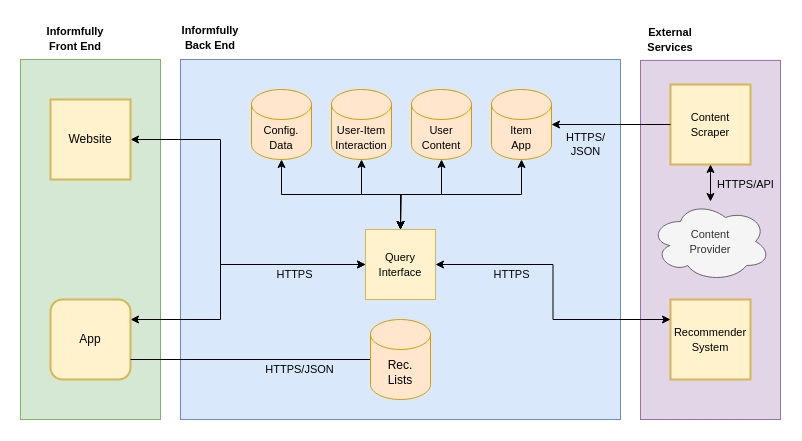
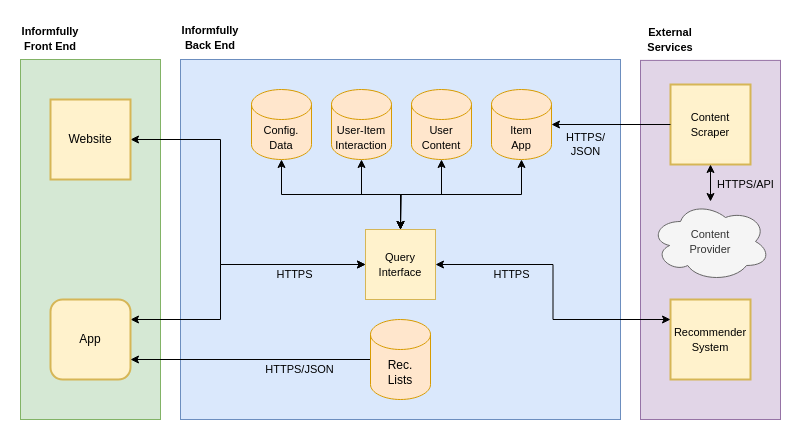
(76, 31) -> (51, 31)
(137, 360) -> (139, 360)
